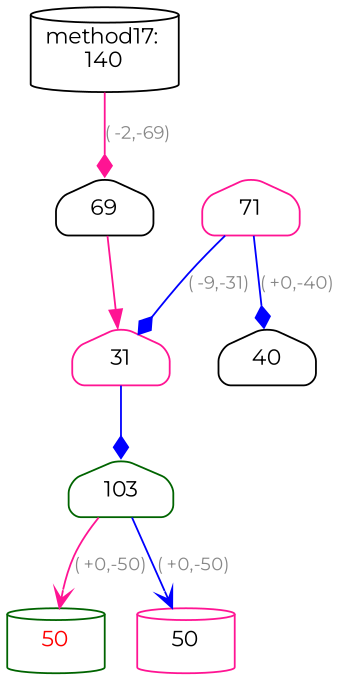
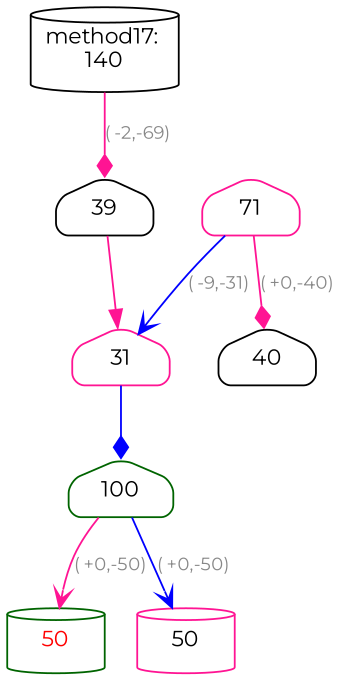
(105, 209) -> (105, 209)
(258, 271) -> (258, 271)
(186, 276) -> (186, 276)
(121, 491) -> (121, 491)
